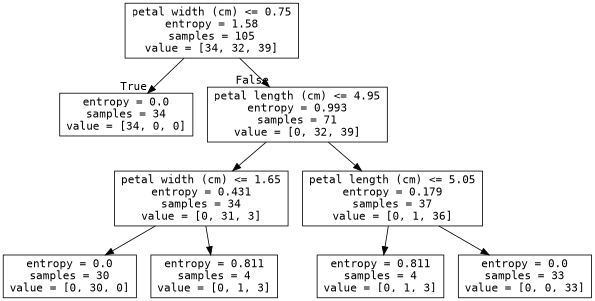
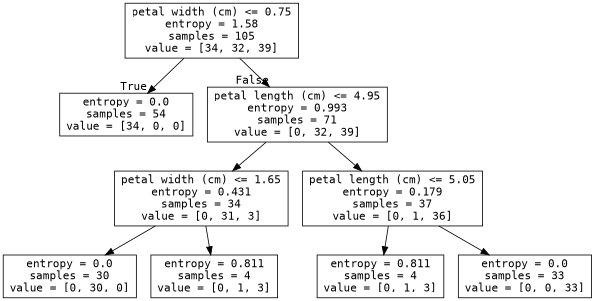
(126, 115) -> (126, 115)
